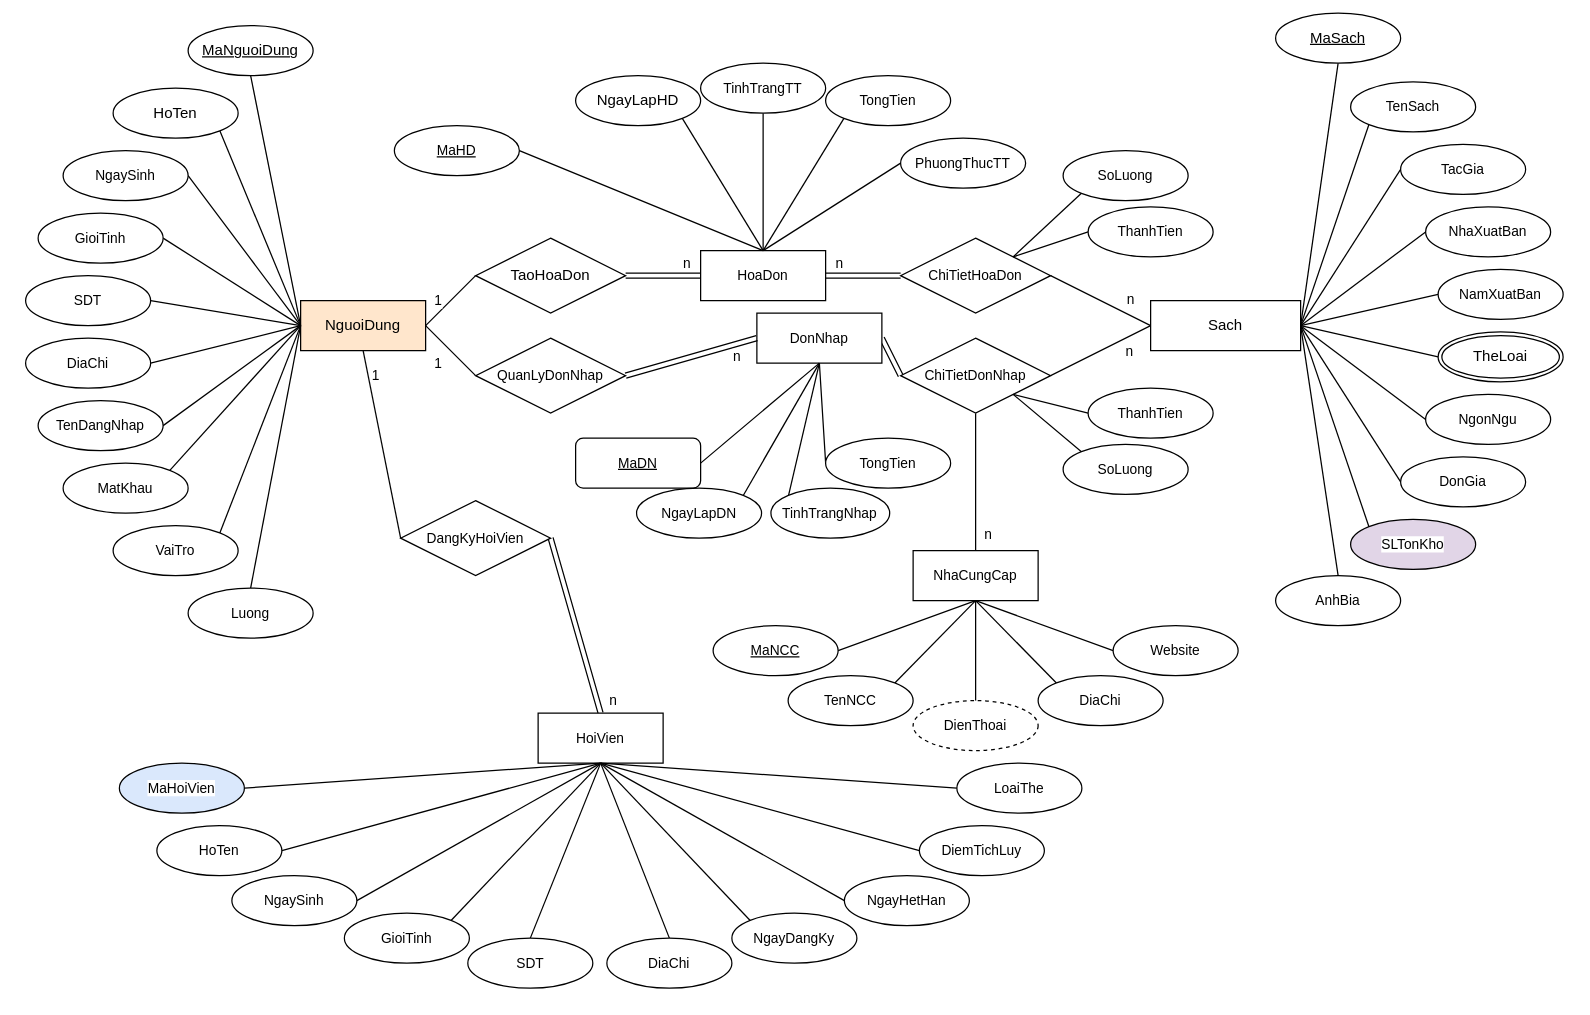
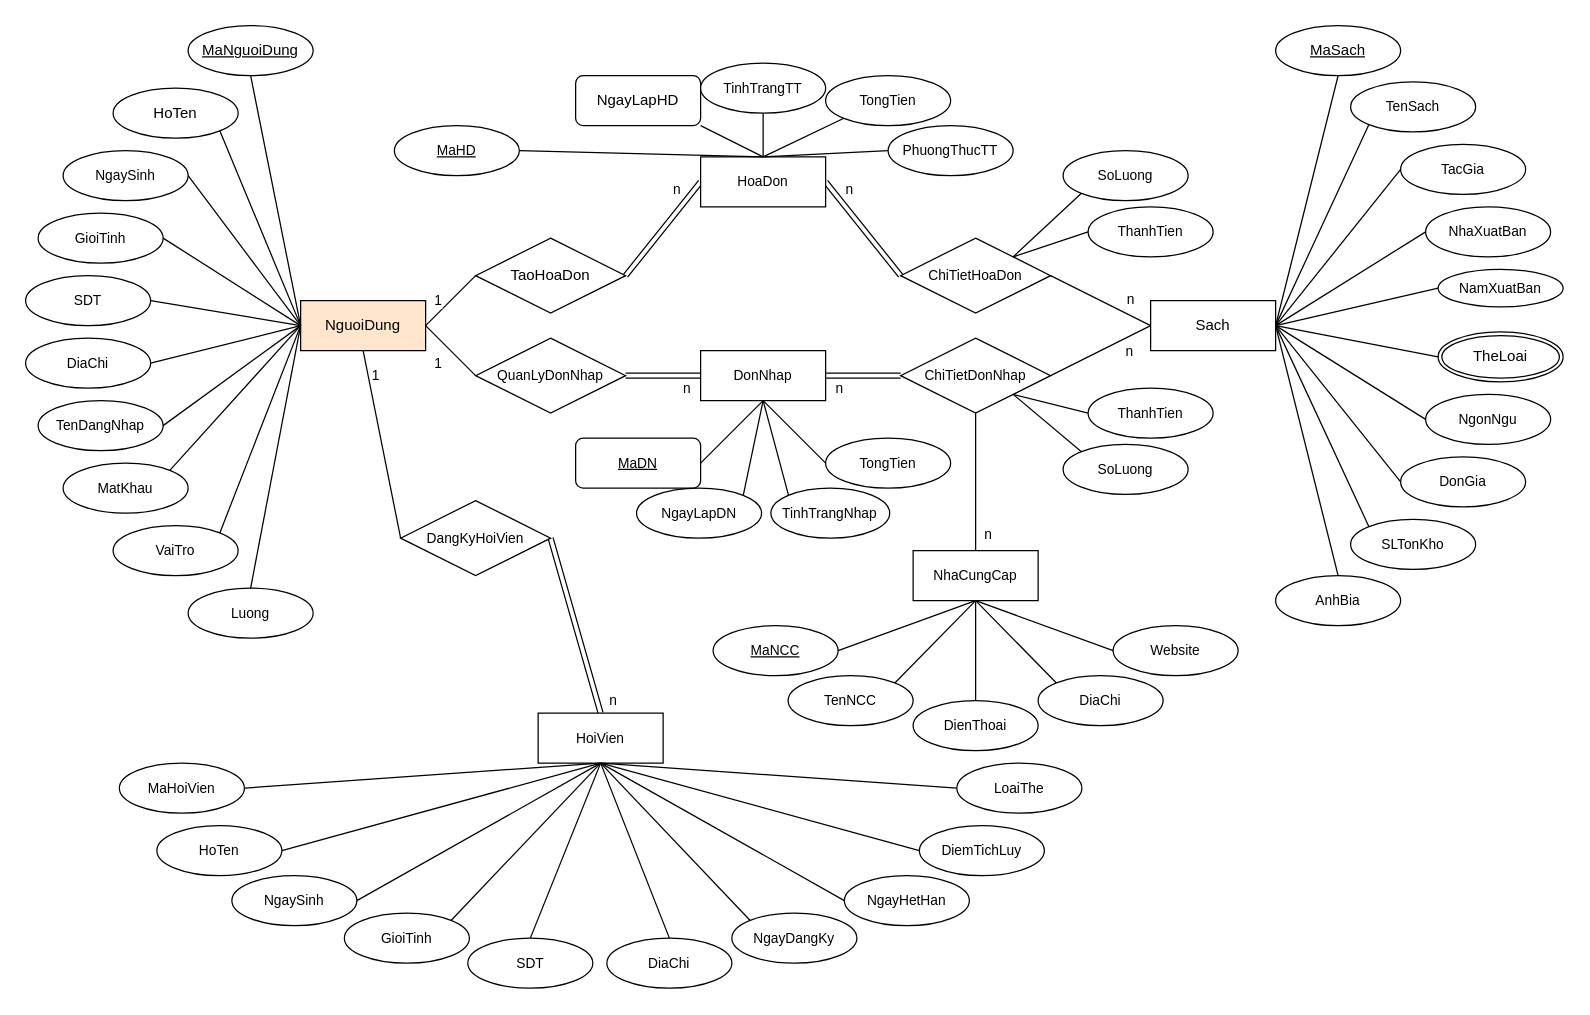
(1338, 38) -> (1338, 51)
(638, 101) -> (638, 101)
(963, 163) -> (951, 151)
(763, 276) -> (763, 182)
(1501, 294) -> (1501, 288)
(1226, 326) -> (1213, 326)
(819, 338) -> (763, 376)
(1413, 544) -> (1413, 544)
(976, 726) -> (976, 726)
(182, 788) -> (182, 788)
